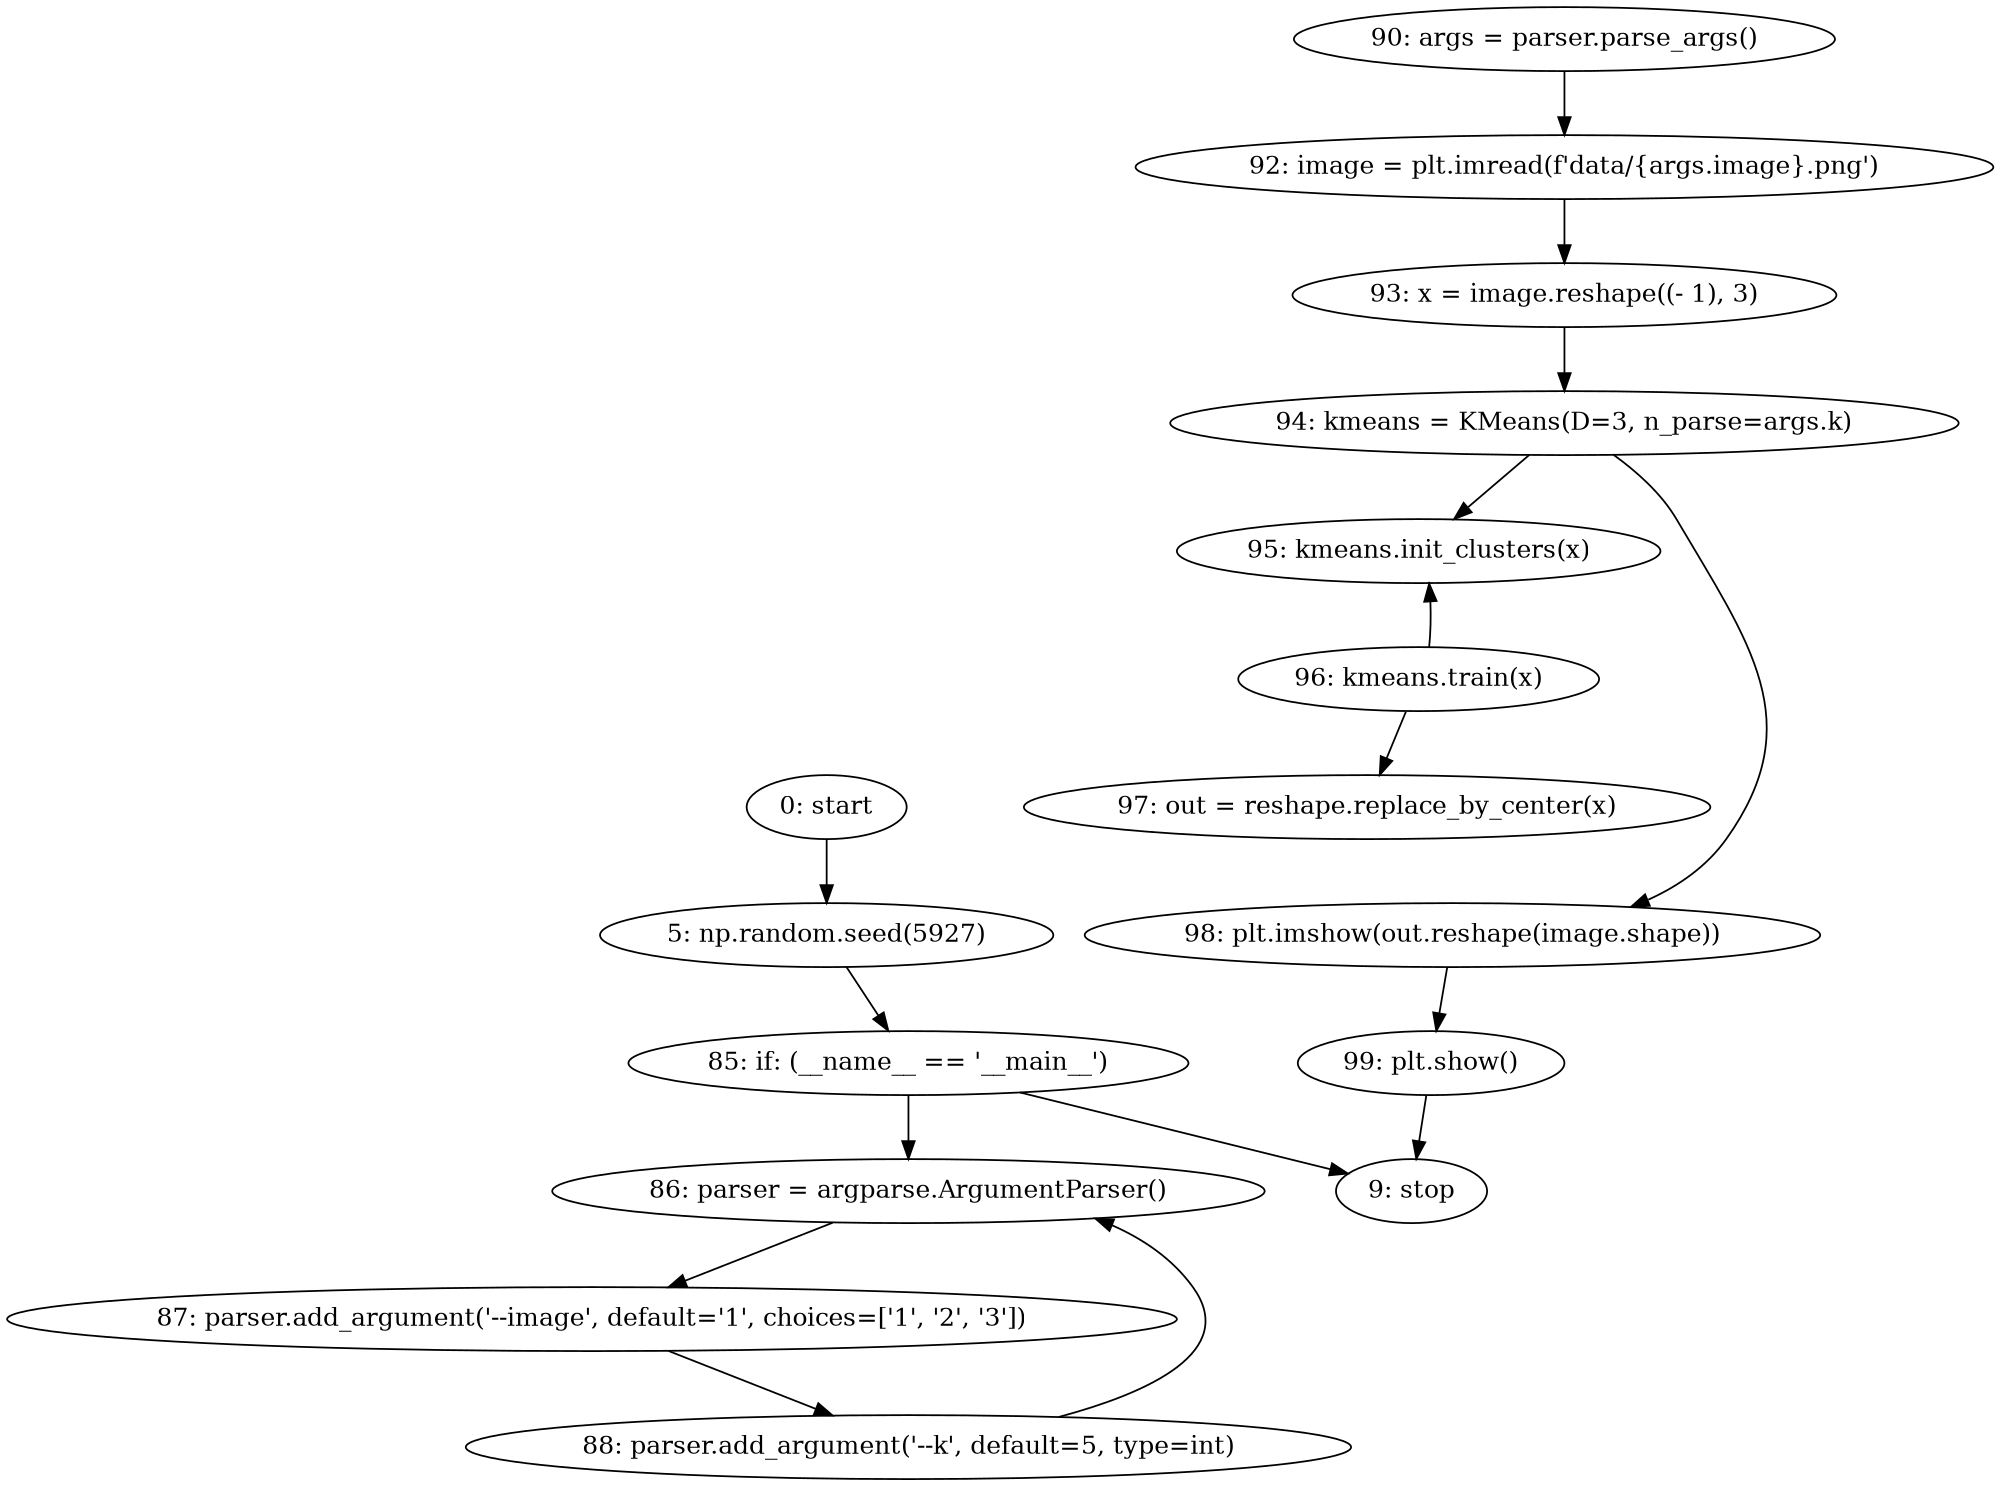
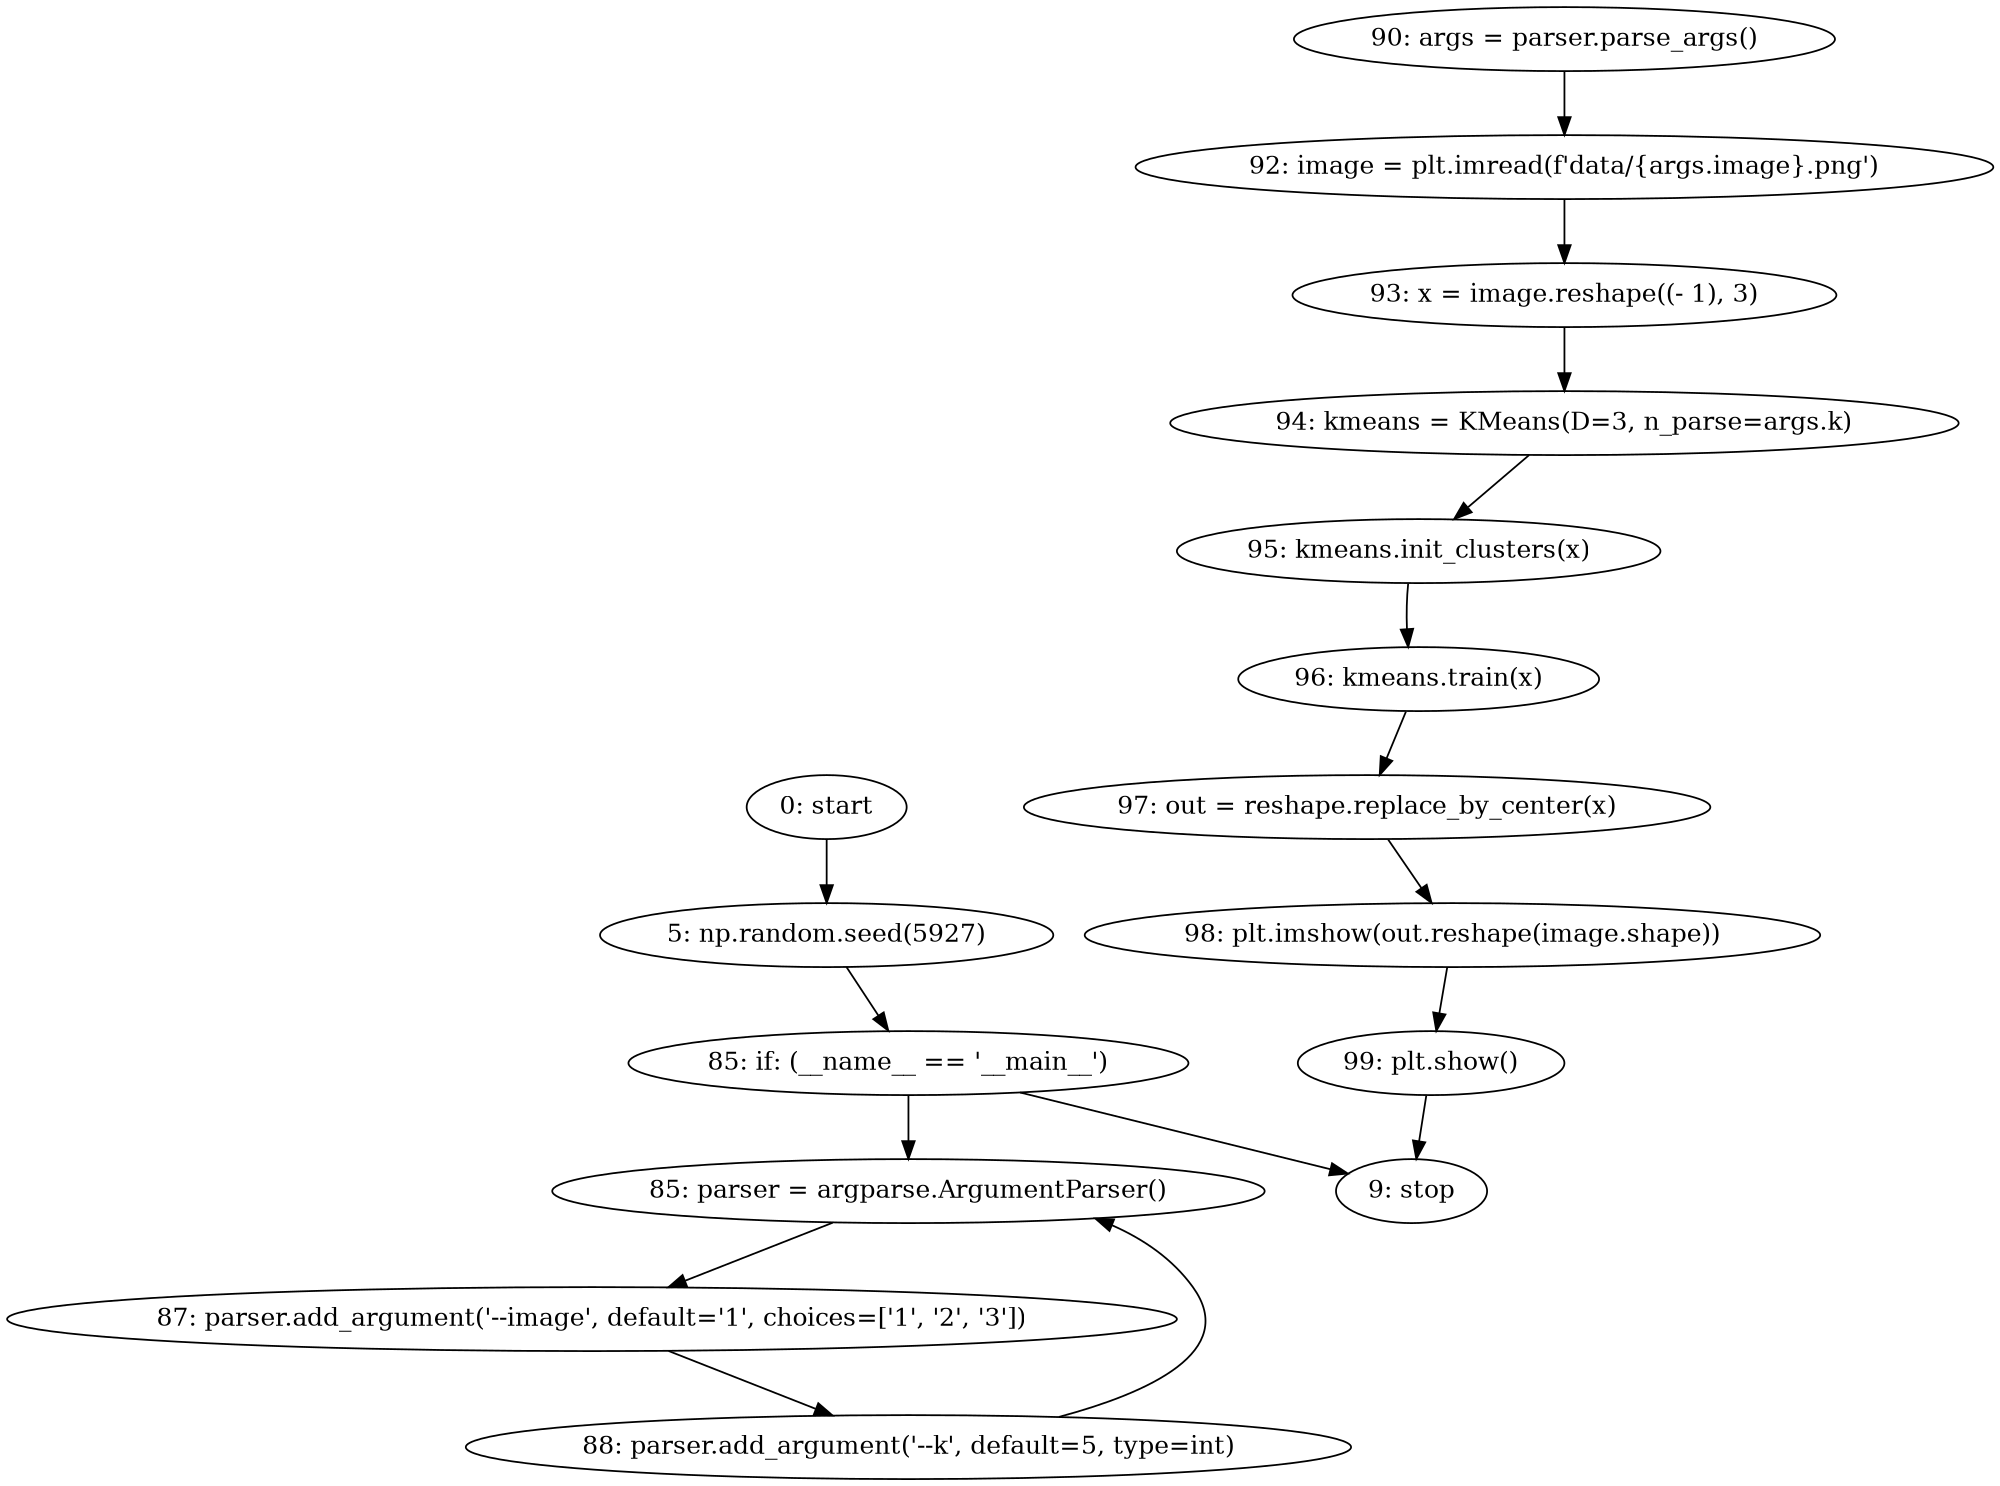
(1431, 624) -> (1407, 606)
(1759, 678) -> (1405, 864)
(908, 1191) -> (908, 1191)
